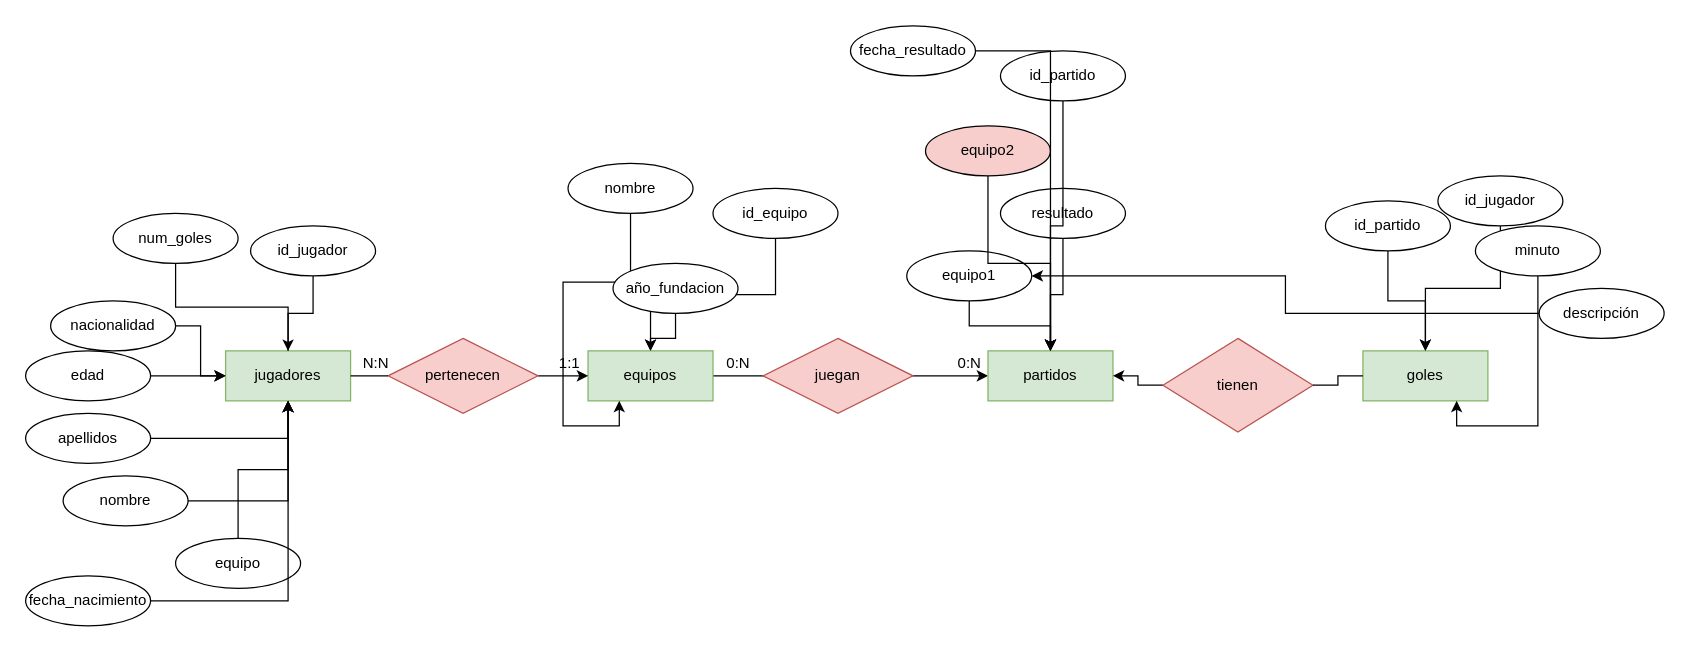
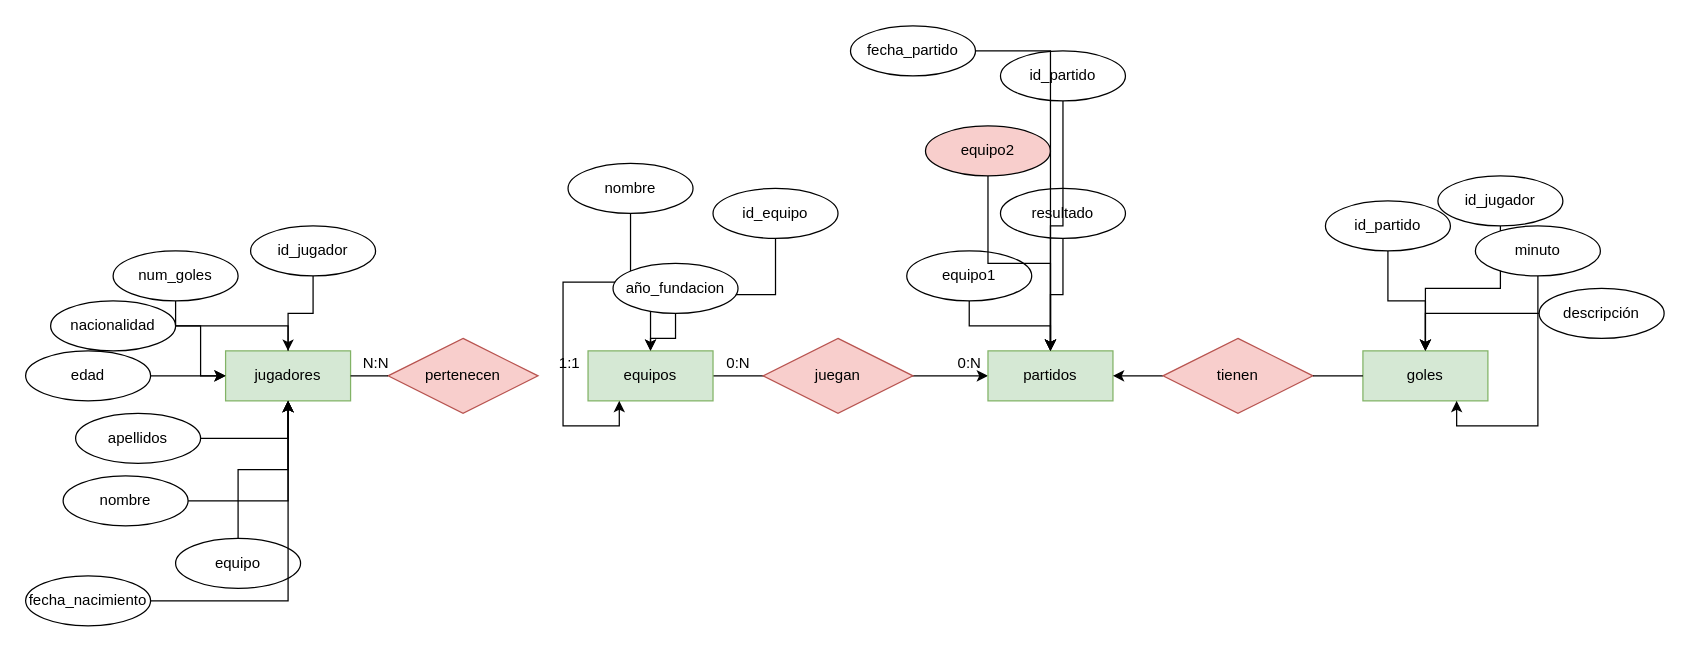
(913, 51) -> (913, 51)
(176, 238) -> (176, 276)
(1251, 276) -> (1426, 343)
(559, 376) -> none
(1238, 385) -> (1238, 376)
(88, 438) -> (138, 438)
